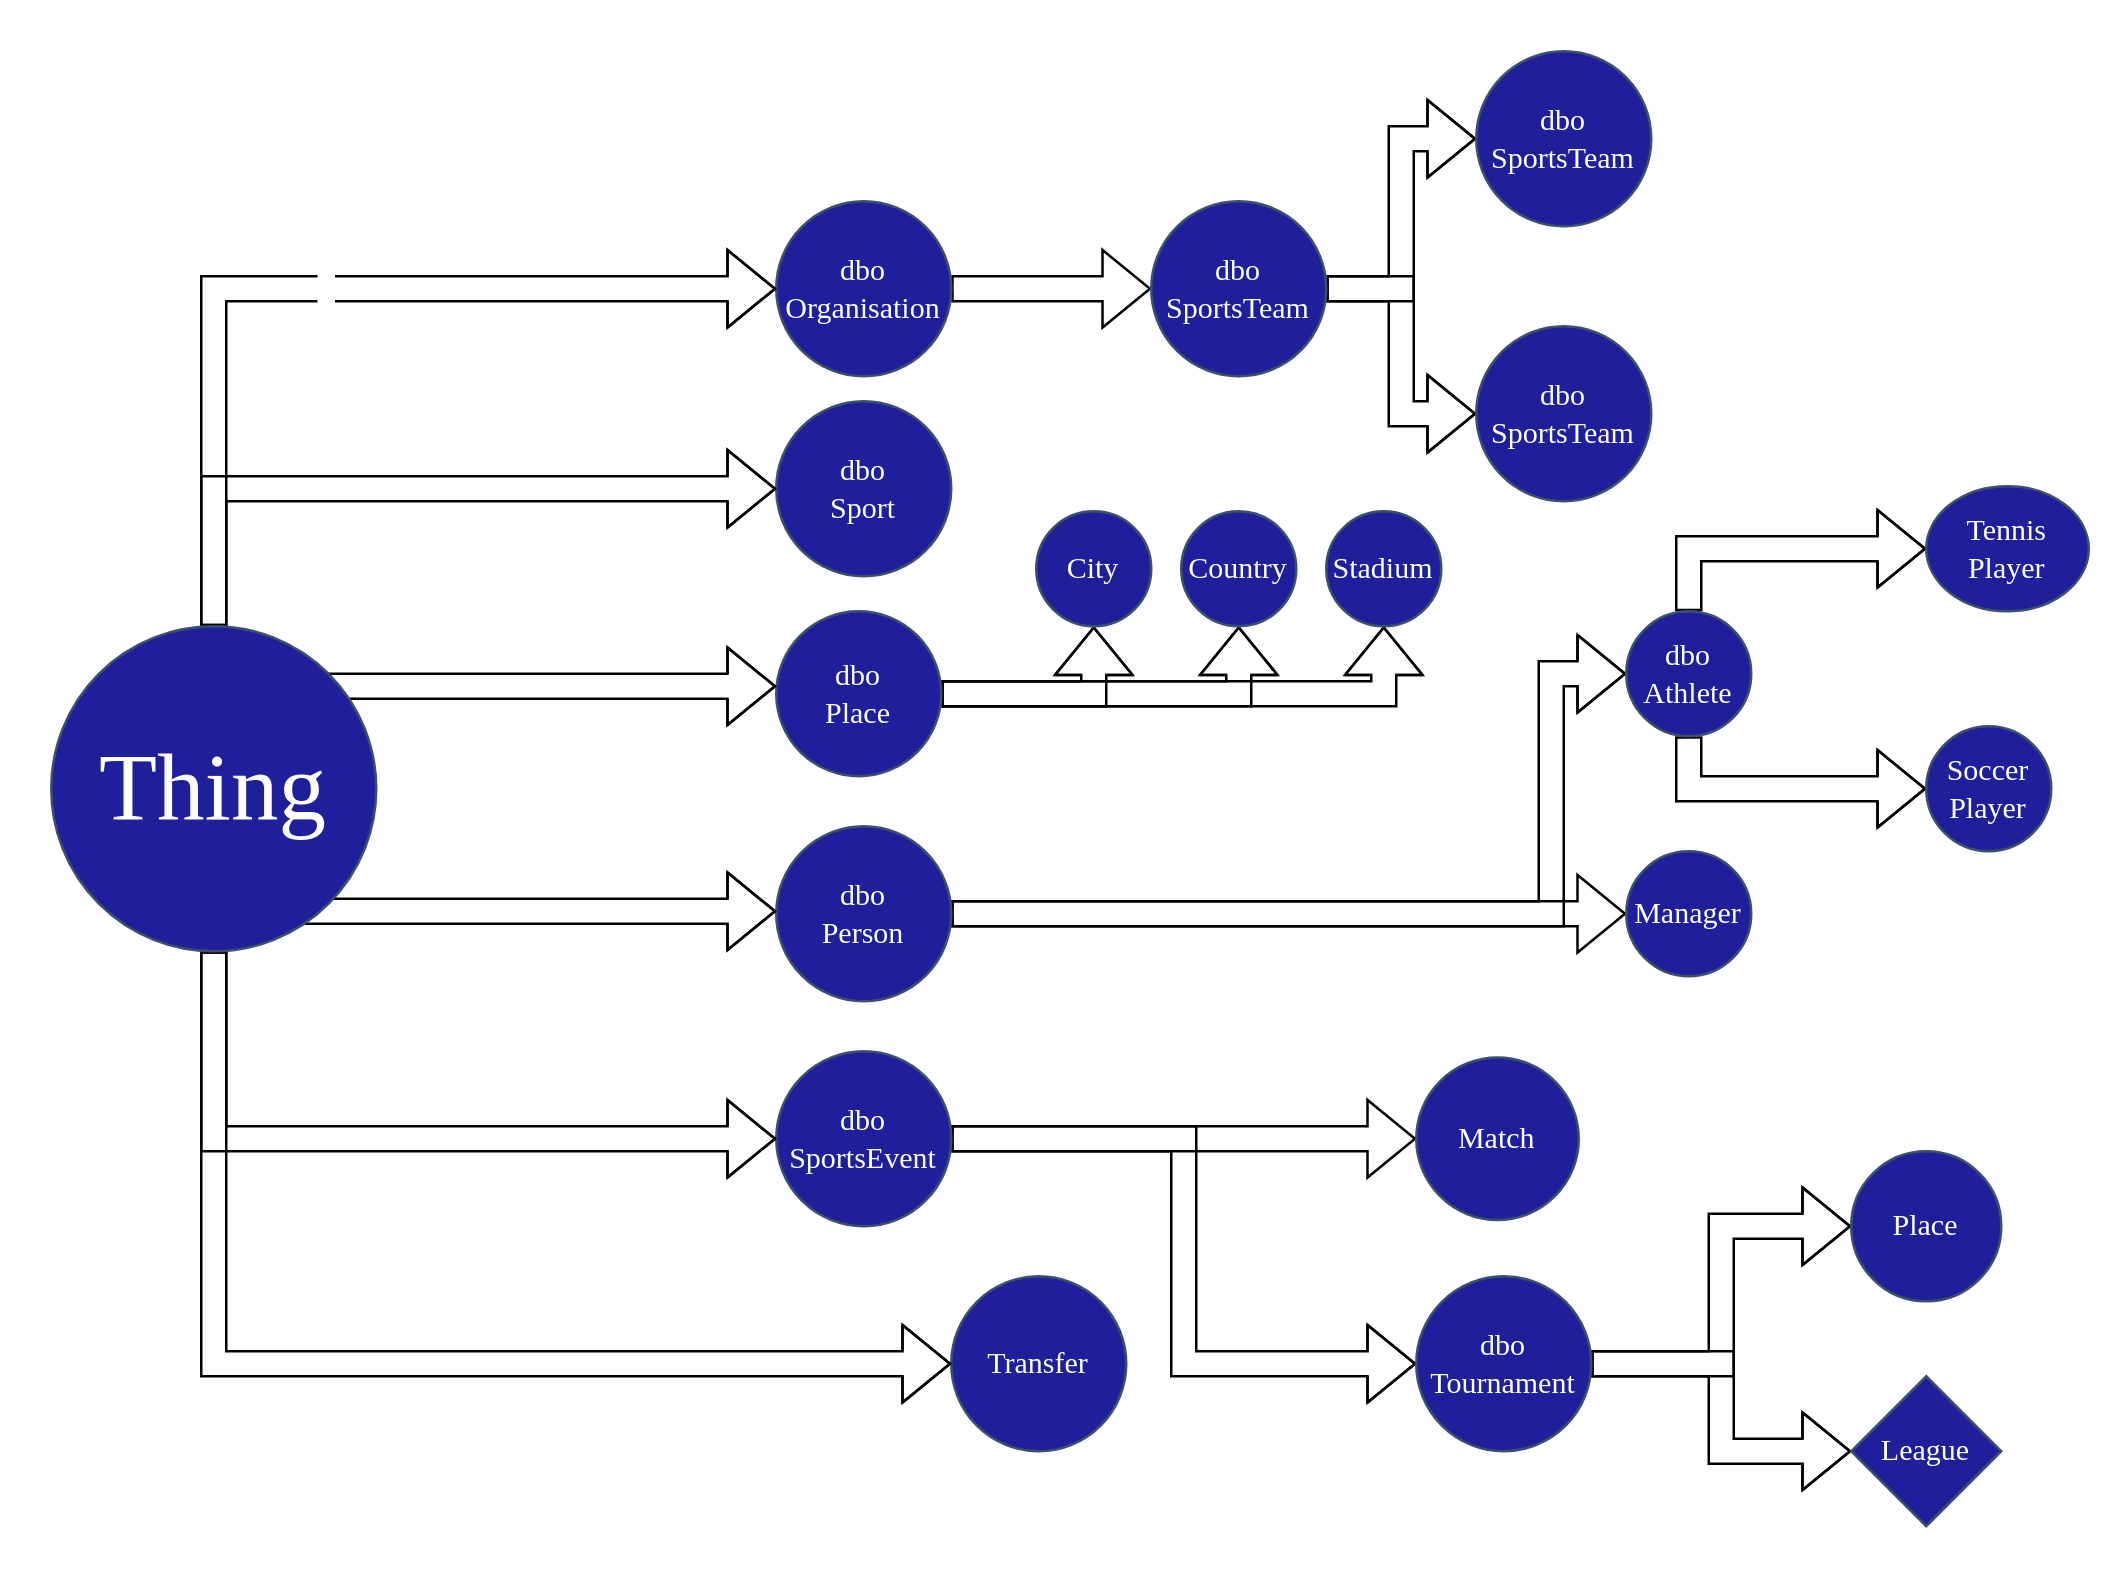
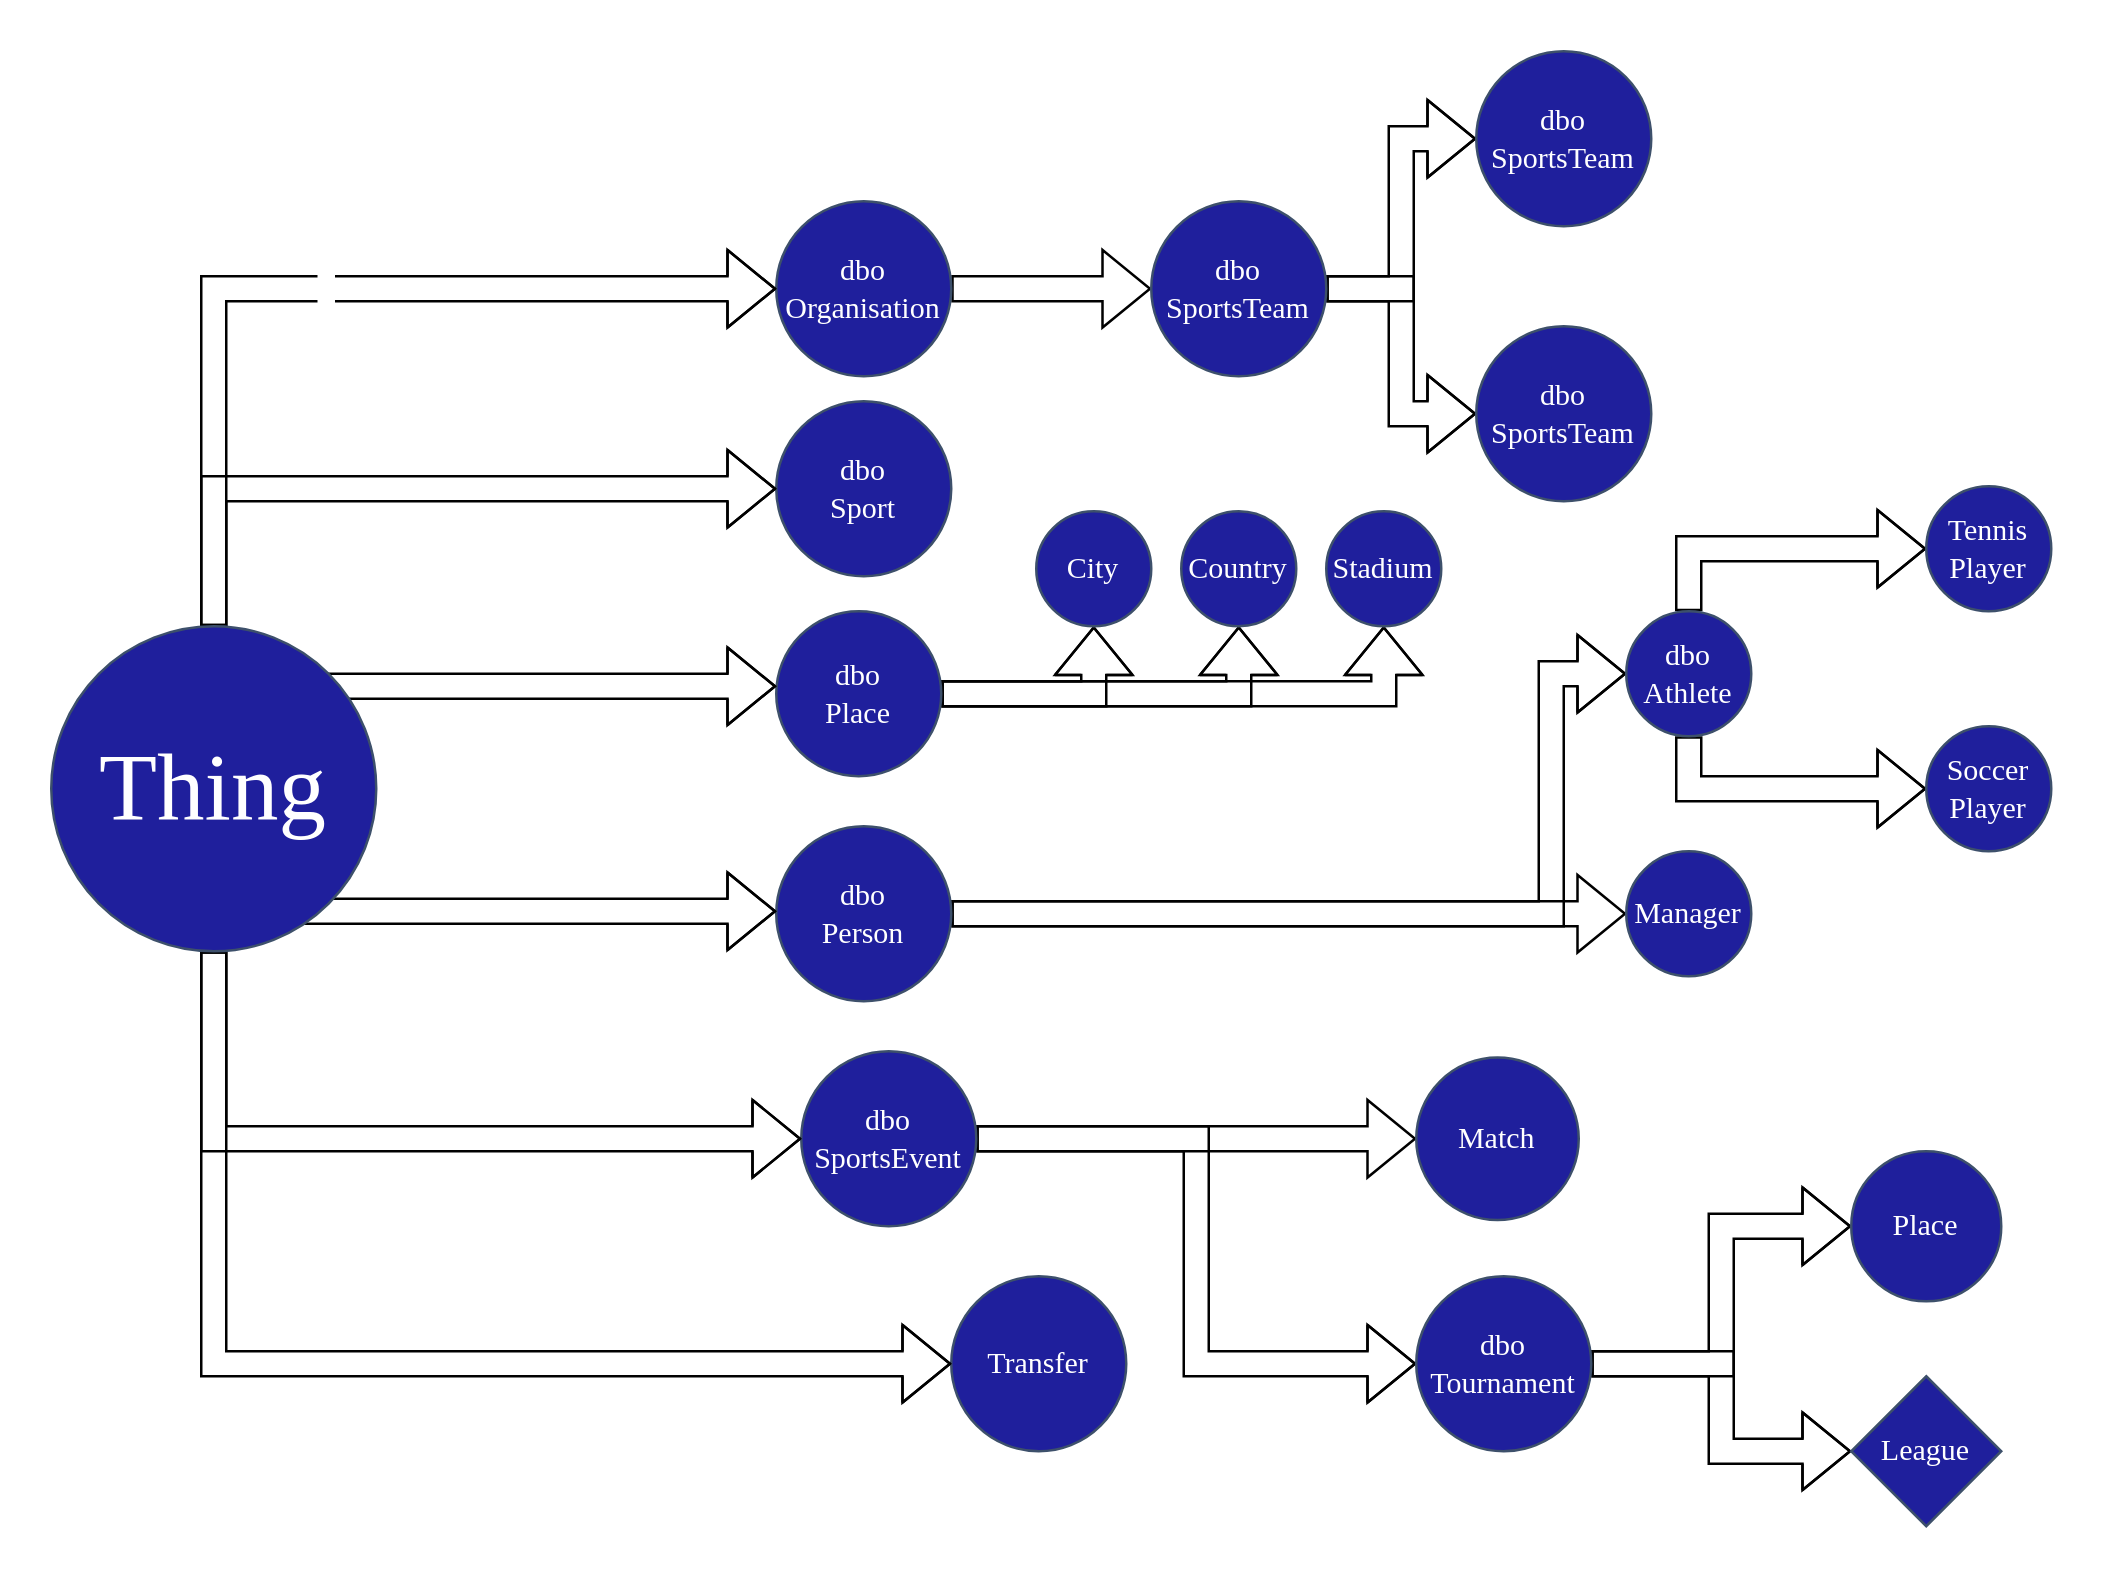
(2008, 549) -> (1989, 549)
(864, 1139) -> (889, 1139)
